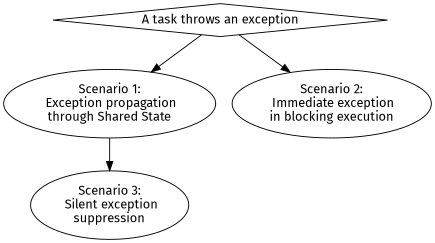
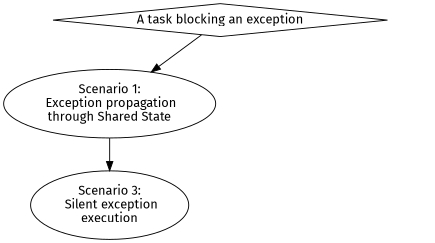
(220, 20) -> (220, 20)
(332, 104) -> none
(110, 205) -> (110, 205)
